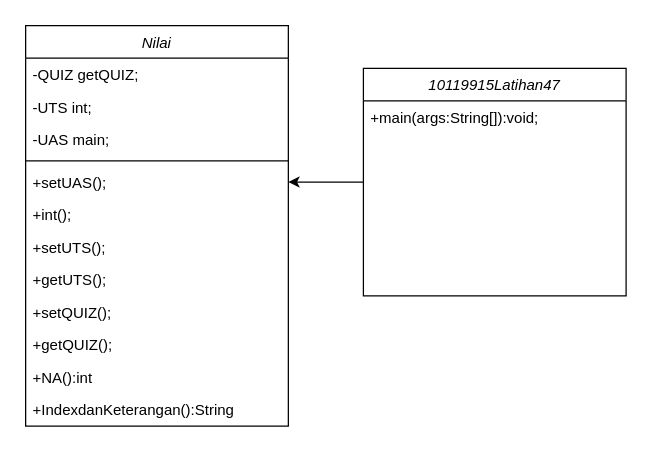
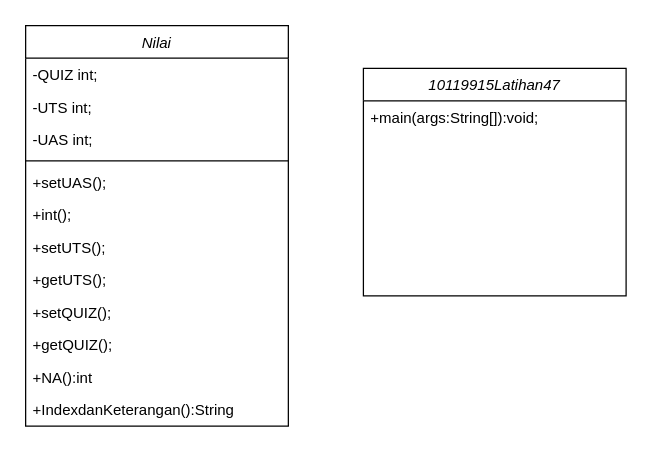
(87, 75) -> (69, 75)
(69, 140) -> (64, 140)
(329, 182) -> none
